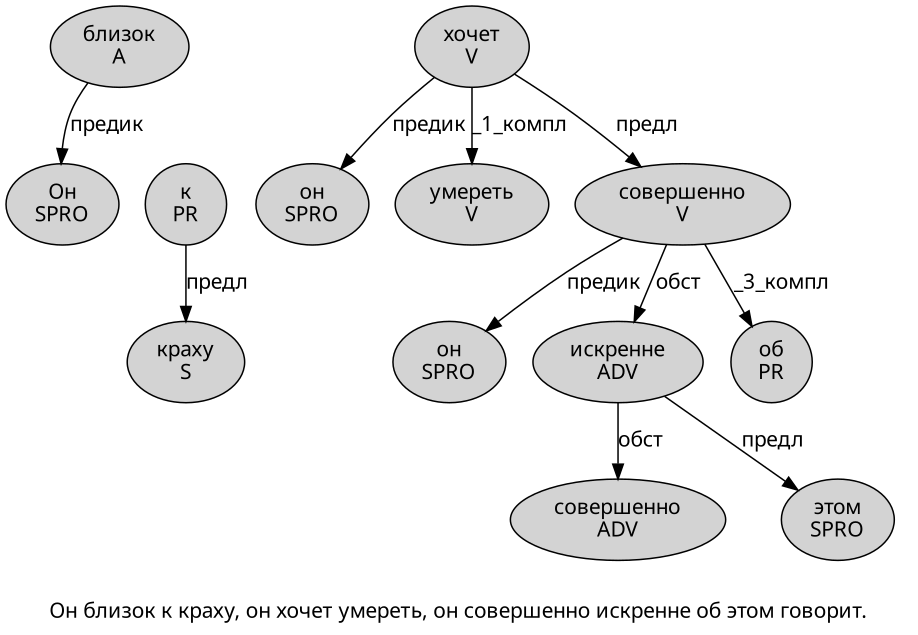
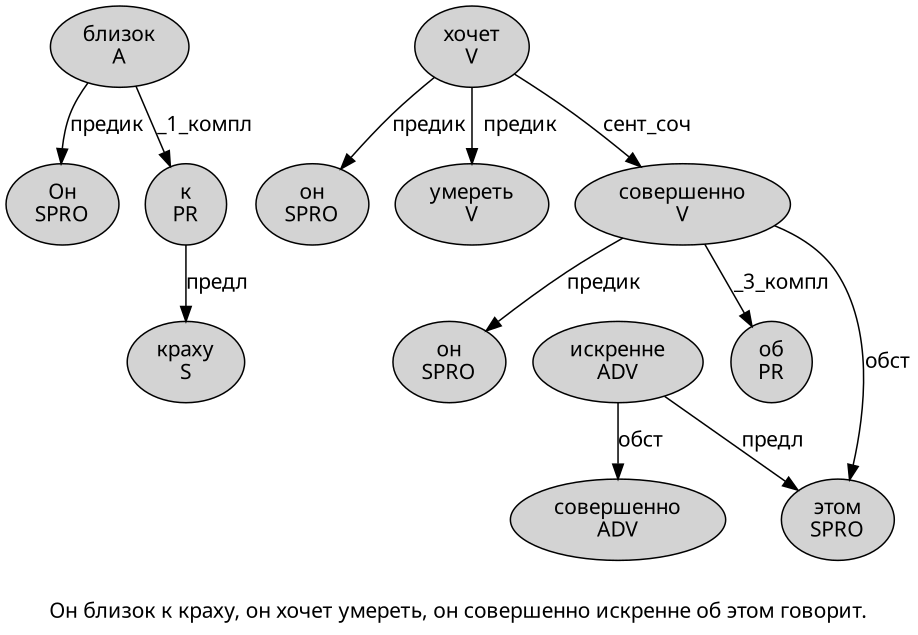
none -> (150, 119)
(520, 126) -> (520, 126)
(647, 126) -> (647, 126)
(653, 276) -> (858, 328)
